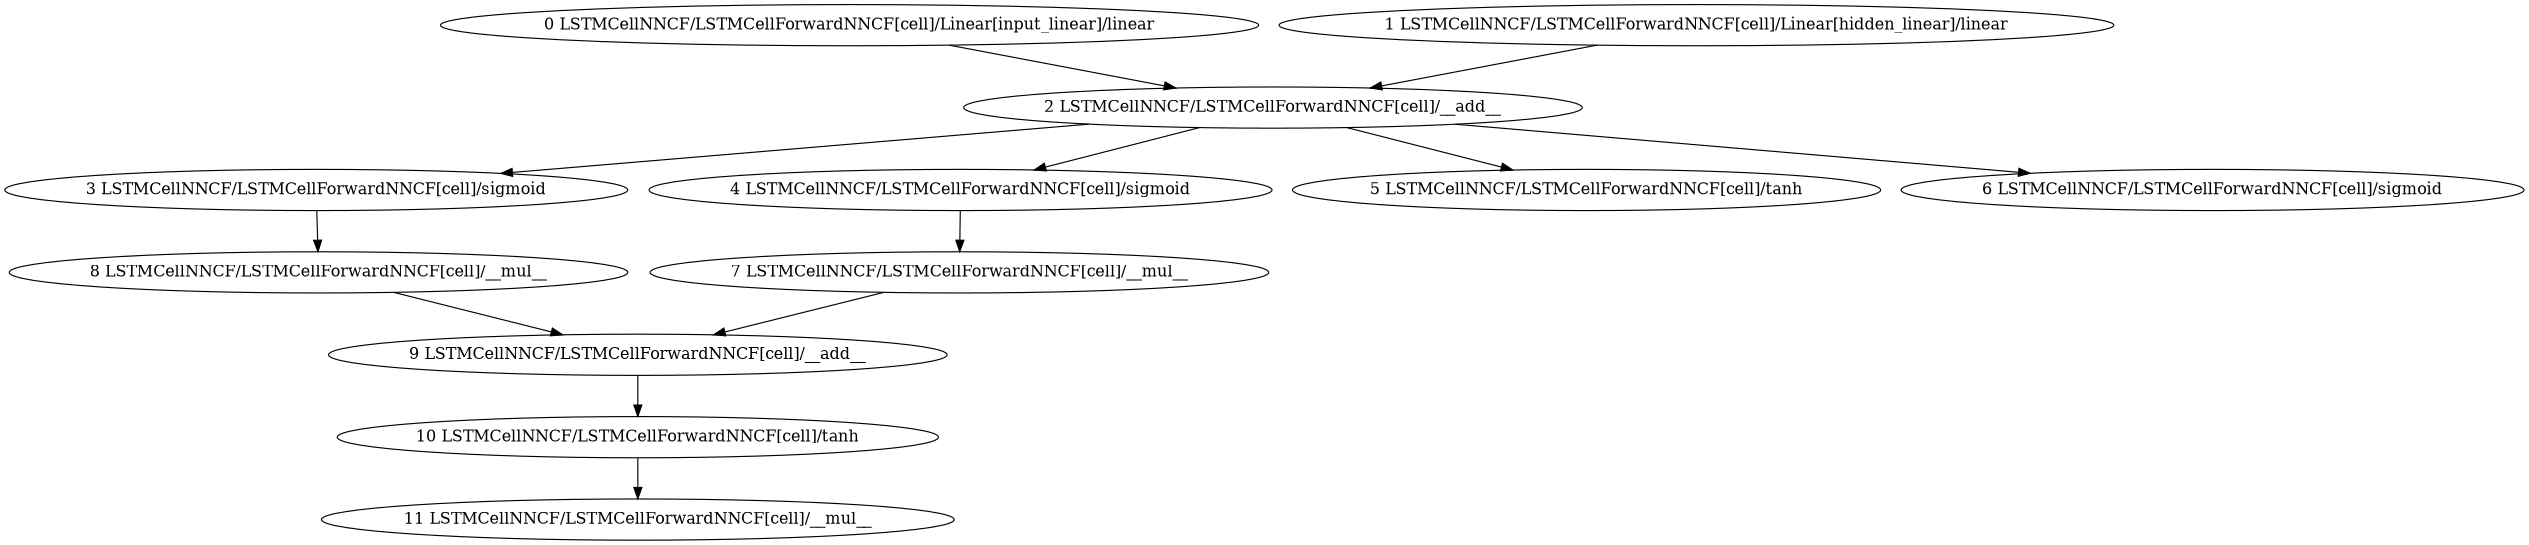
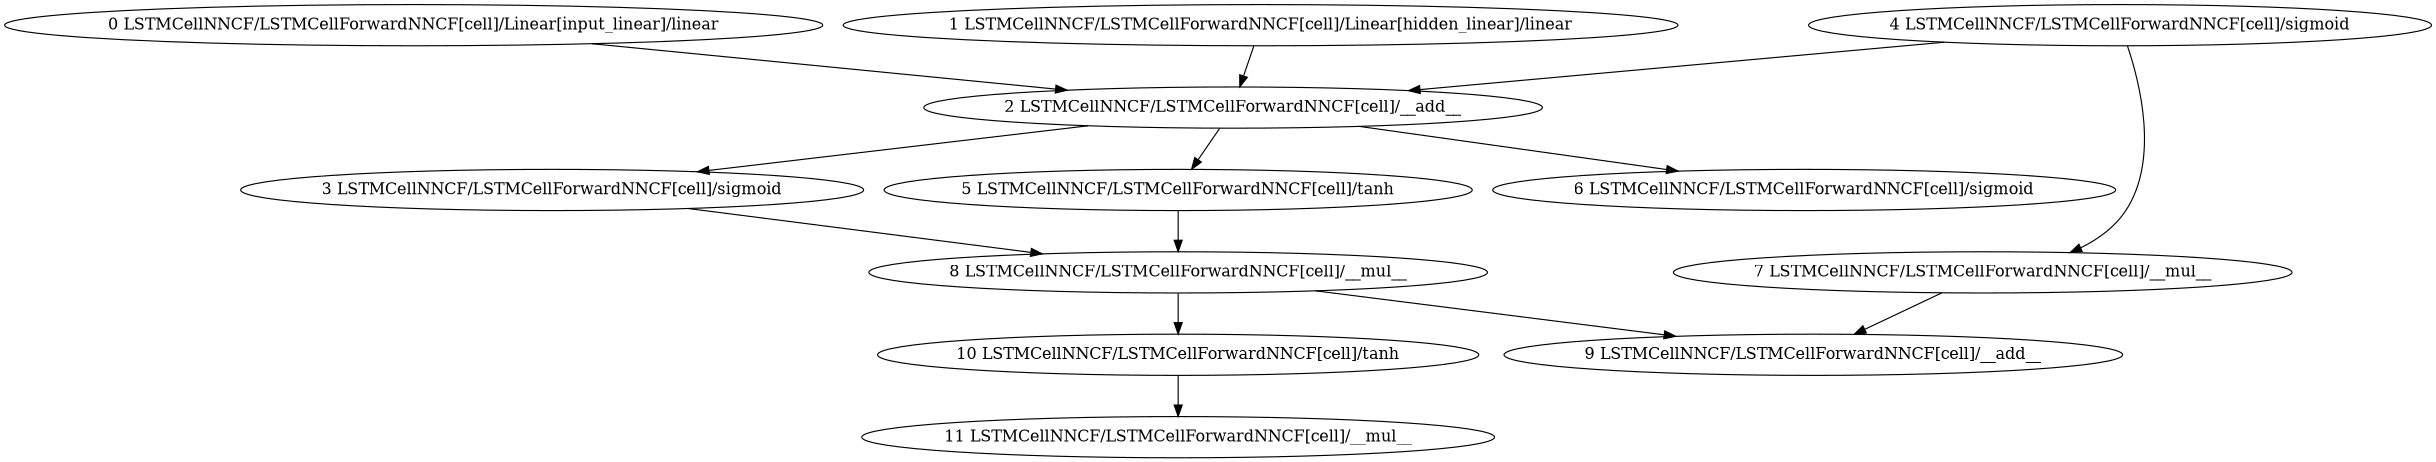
(1122, 147) -> (1682, 66)
none -> (1178, 226)
(638, 390) -> (1178, 308)
